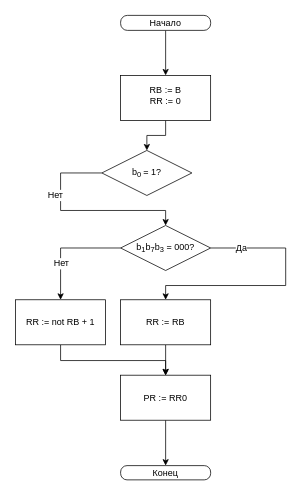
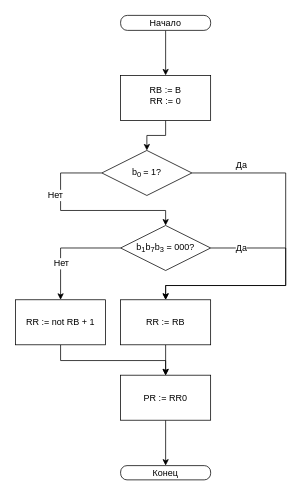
none -> (274, 173)
